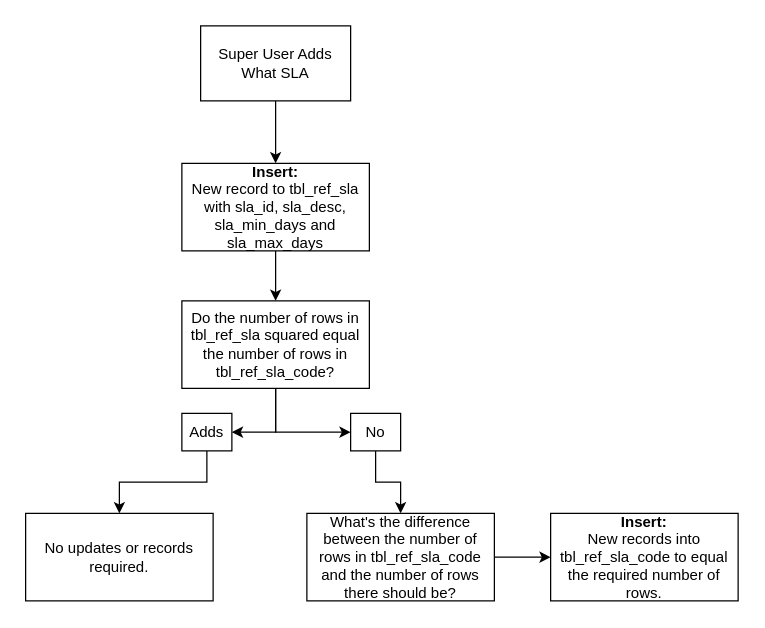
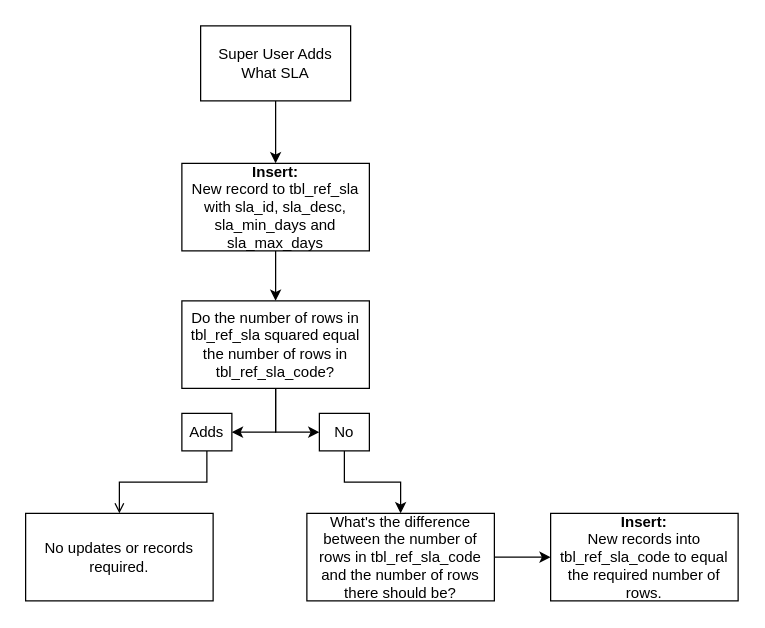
(376, 432) -> (344, 432)
(119, 503) -> (119, 506)
